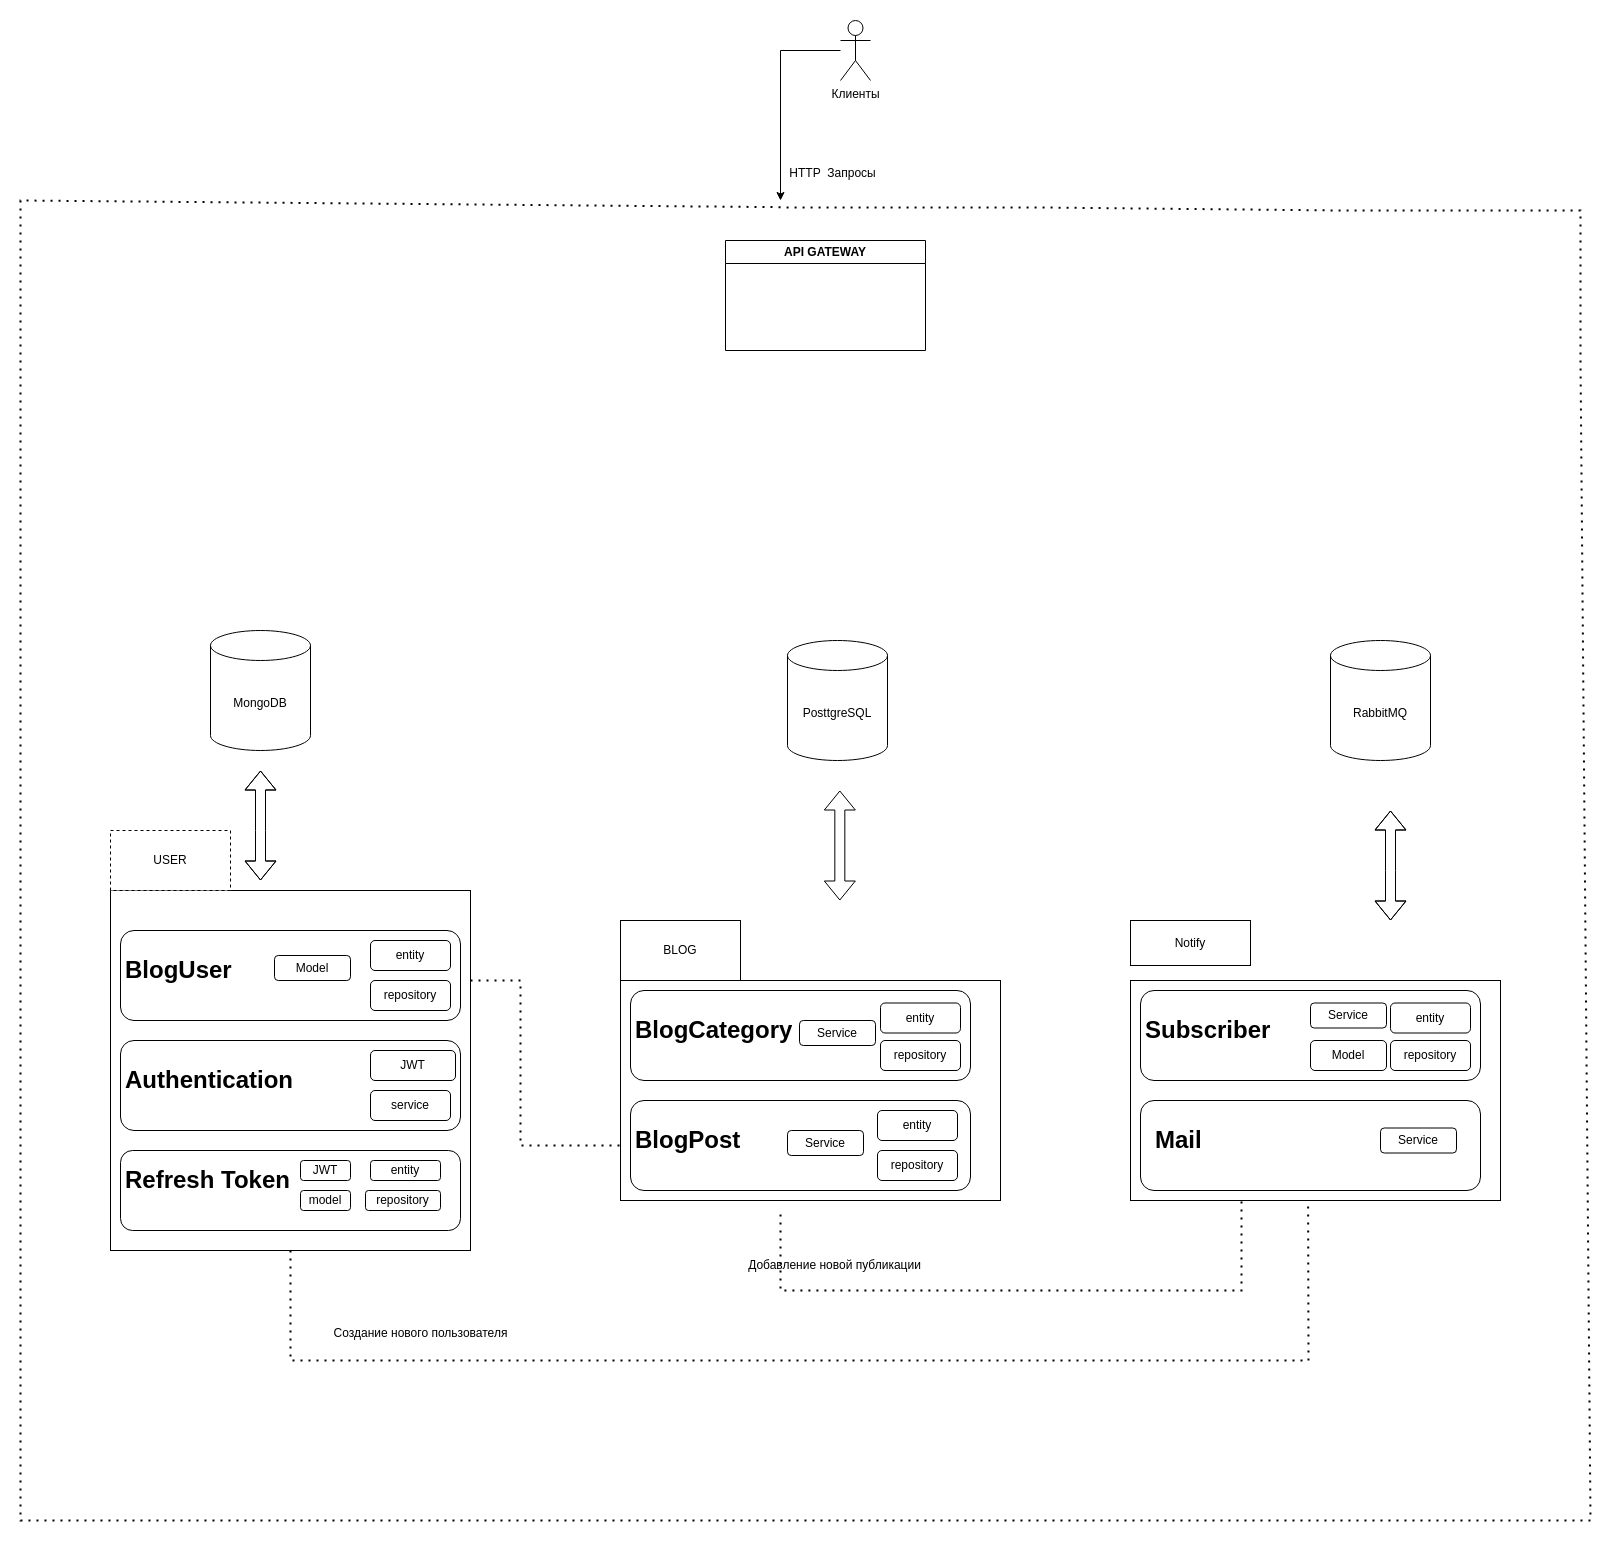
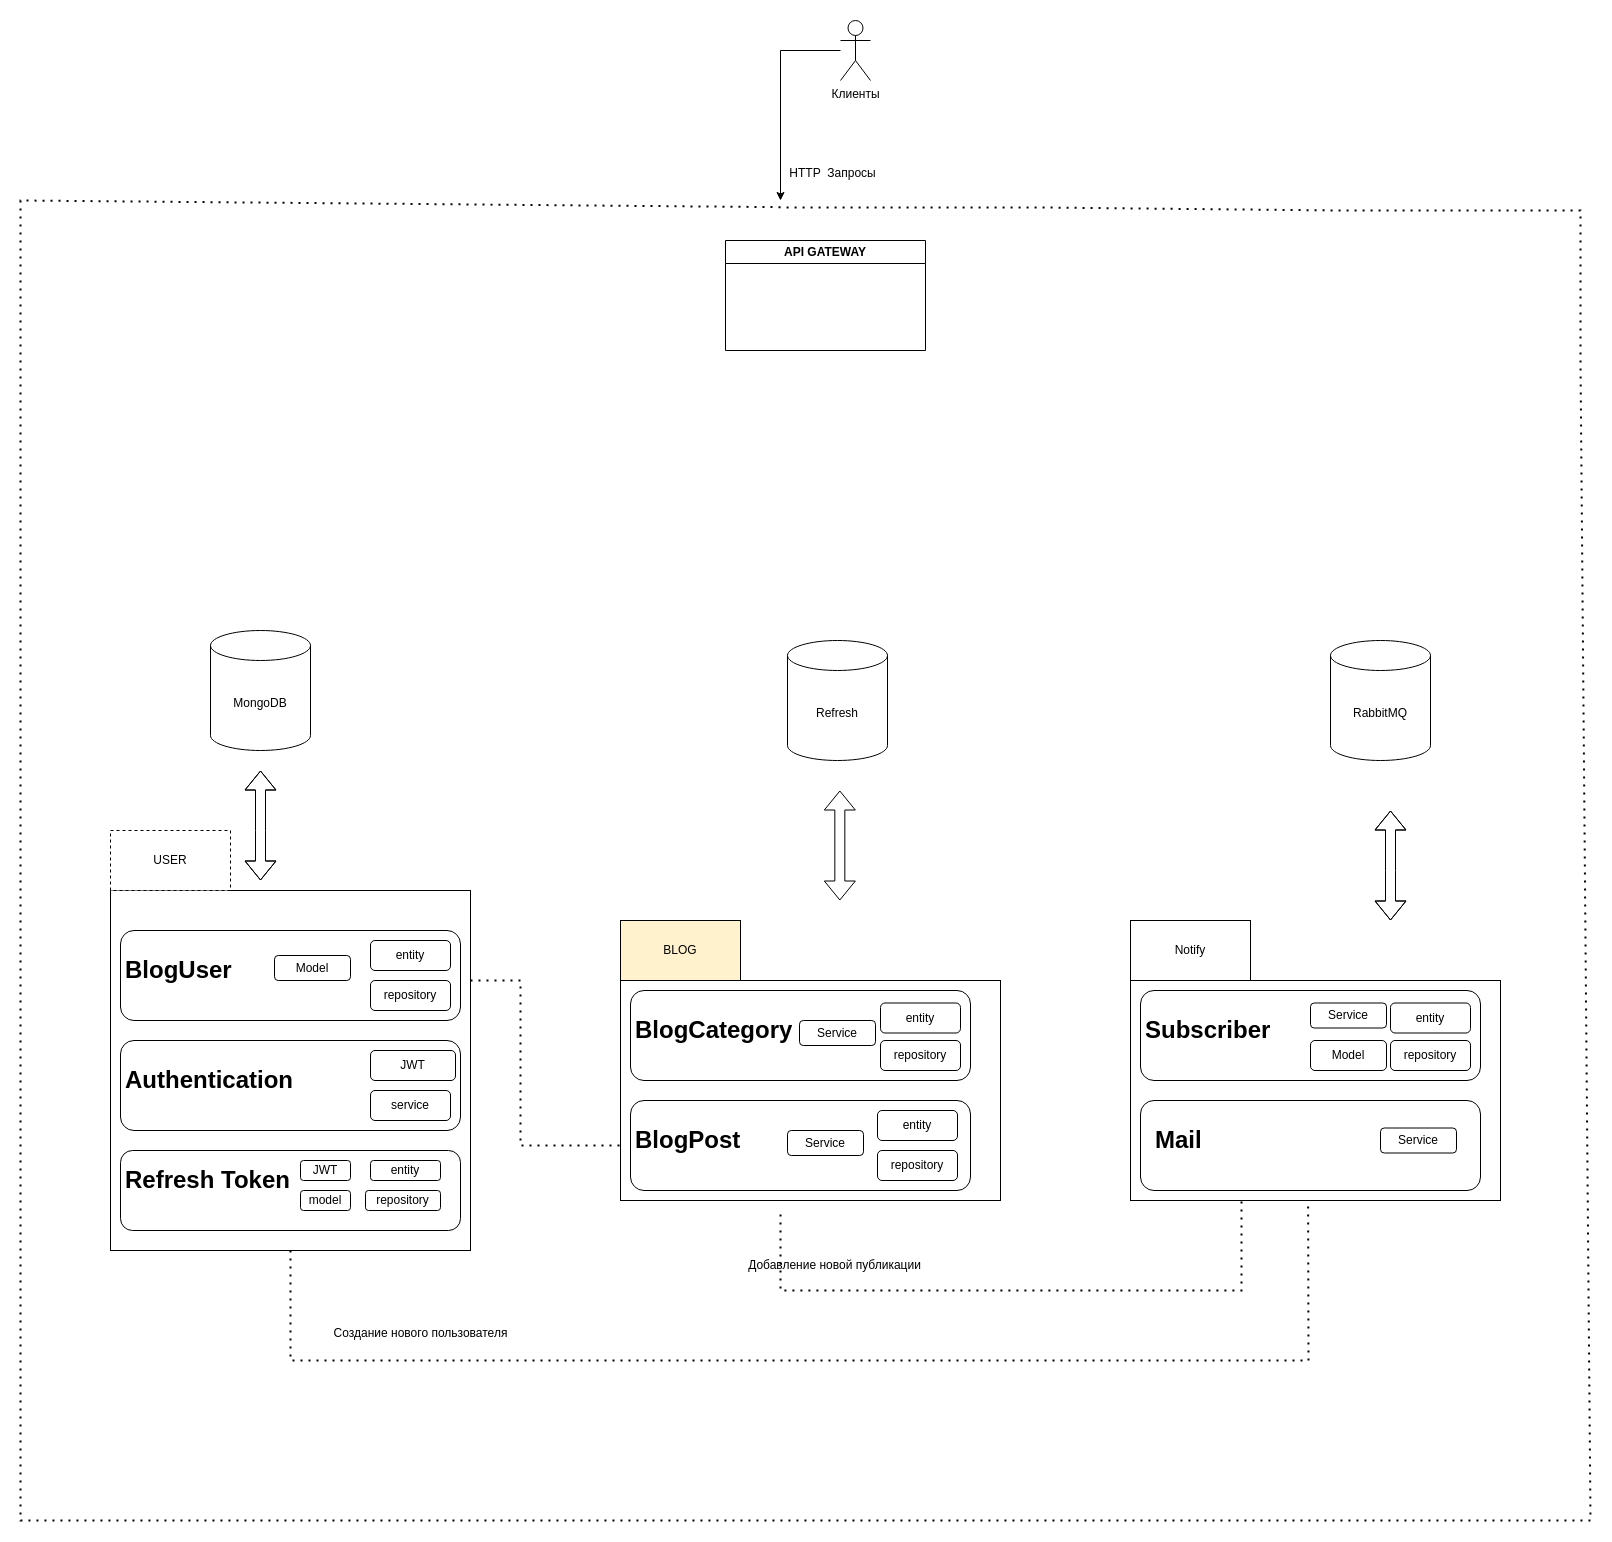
(838, 714) -> (838, 714)
(1191, 943) -> (1191, 951)
(681, 951) -> (681, 951)
